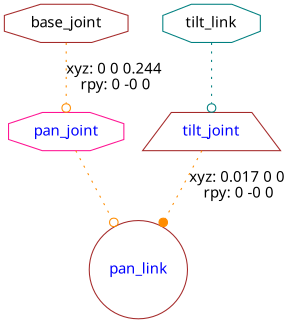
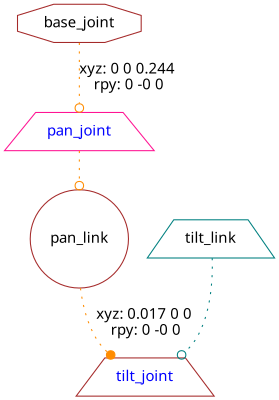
(212, 23) -> (211, 239)
(66, 132) -> (79, 132)
(184, 185) -> (89, 323)
(138, 270) -> (79, 239)
